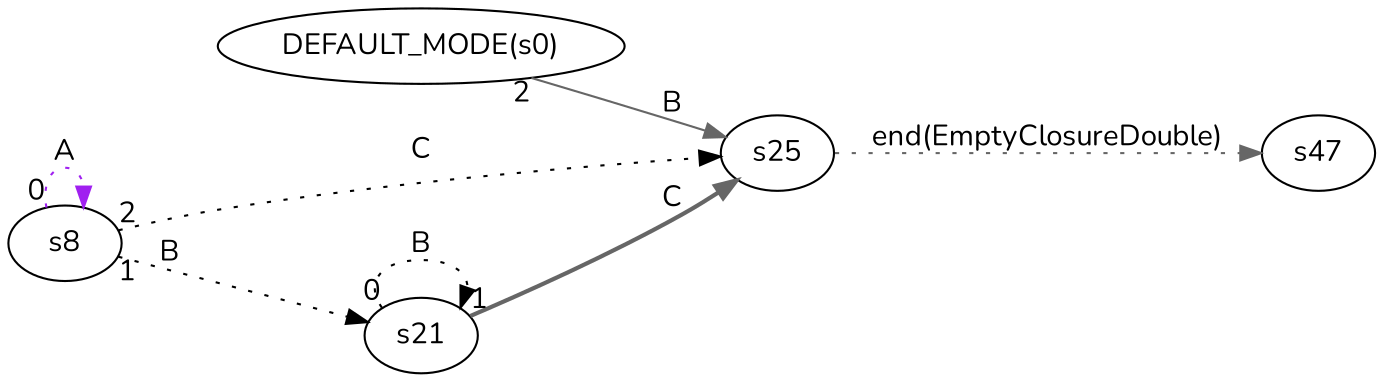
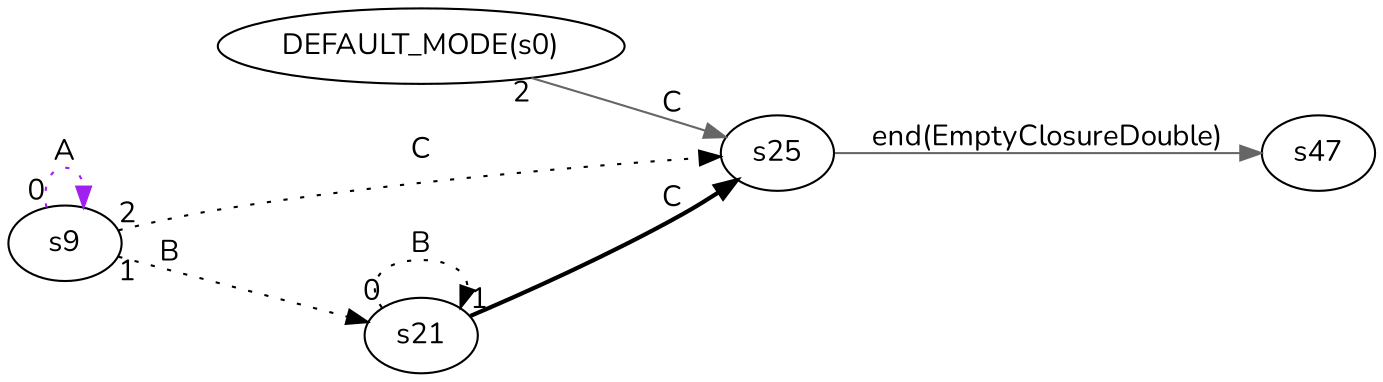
(673, 104) -> (673, 104)
(1037, 153) -> (1037, 153)
(65, 243) -> (65, 243)
(597, 259) -> (597, 259)
